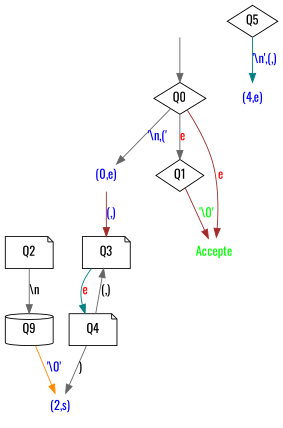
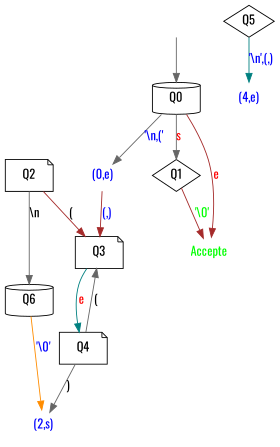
(180, 98) -> (176, 98)
(183, 137) -> (179, 137)
none -> (61, 211)
(106, 291) -> (96, 300)
(29, 330) -> (29, 300)
